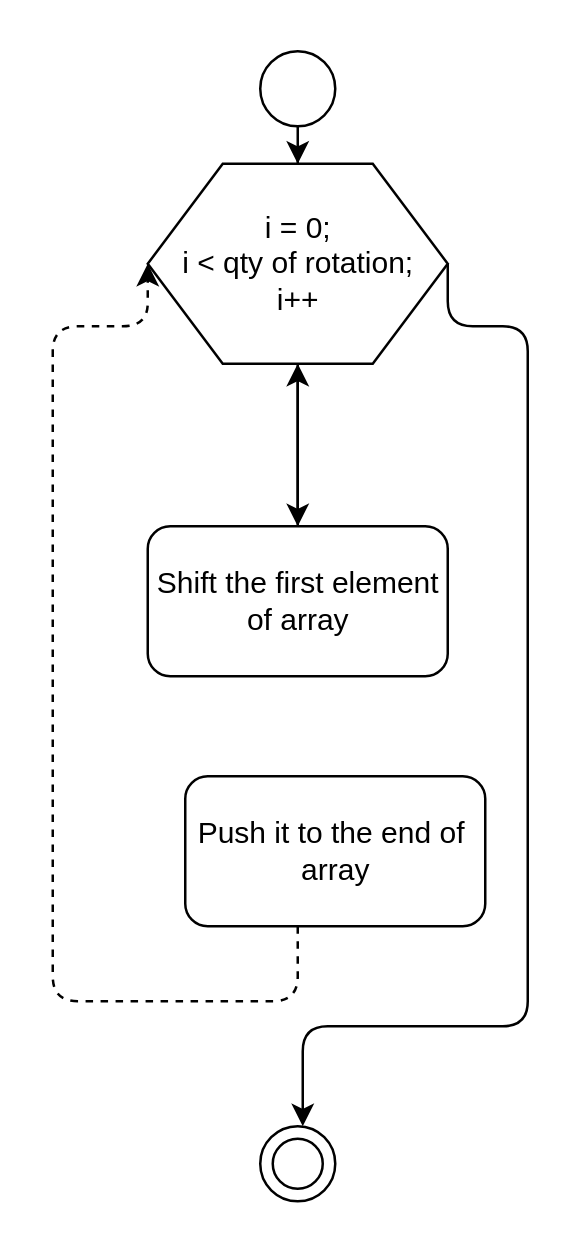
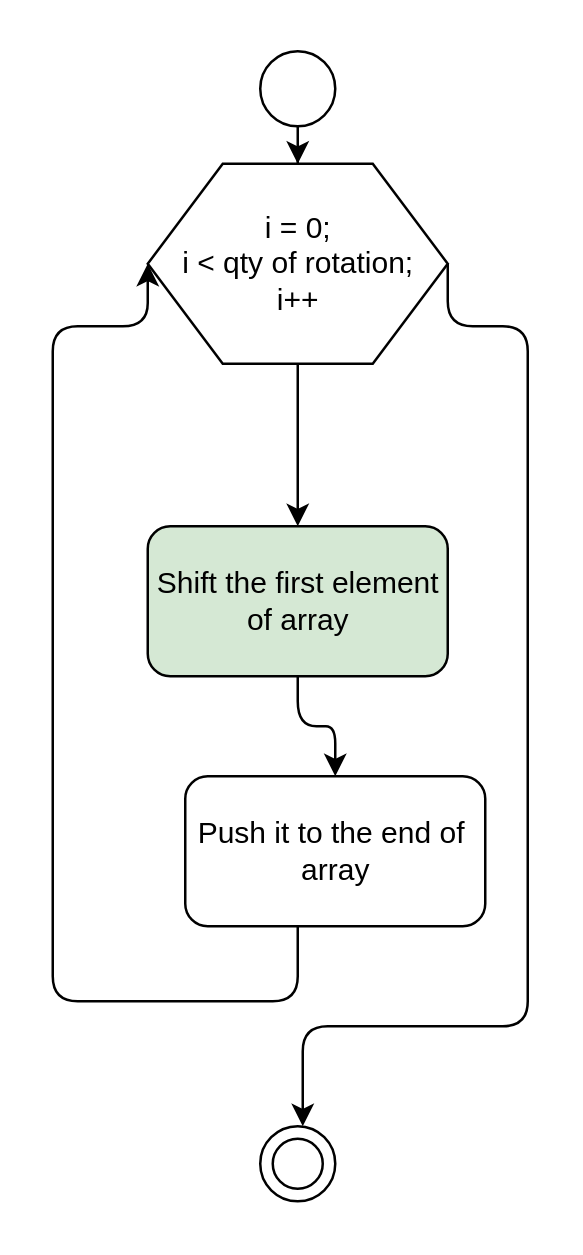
(298, 524) -> (308, 724)
(298, 601) -> (298, 601)
(53, 750) -> (53, 750)
